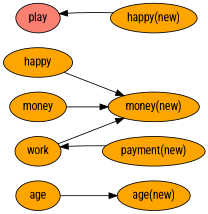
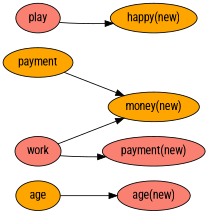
(90, 13) -> (82, 23)
(38, 62) -> (38, 62)
(38, 107) -> none
(87, 146) -> (79, 157)
(38, 151) -> (38, 151)
(154, 151) -> (154, 151)
(154, 196) -> (154, 196)
